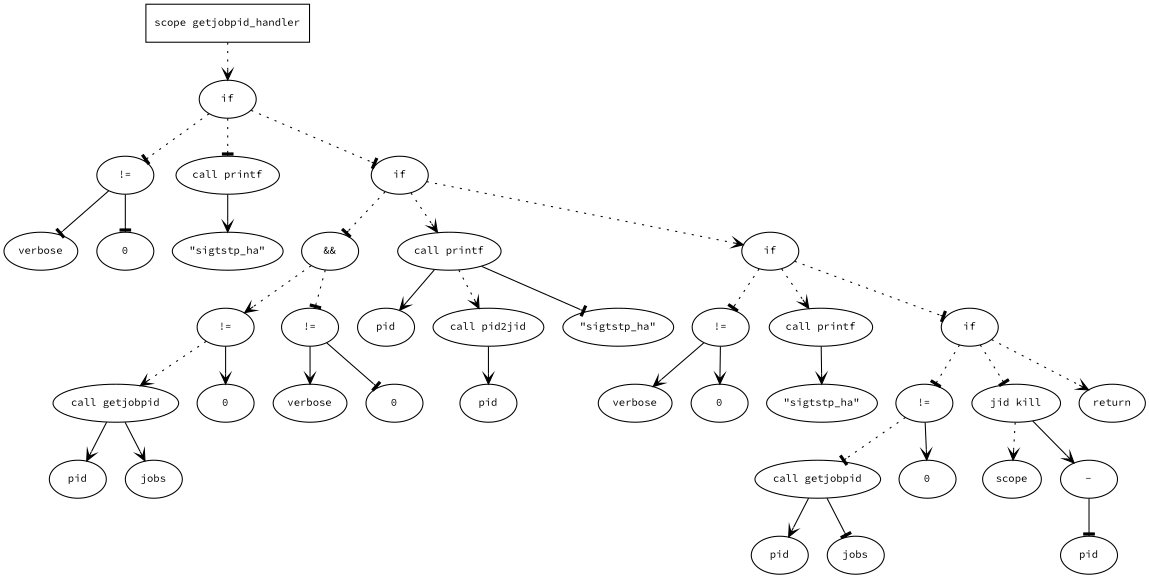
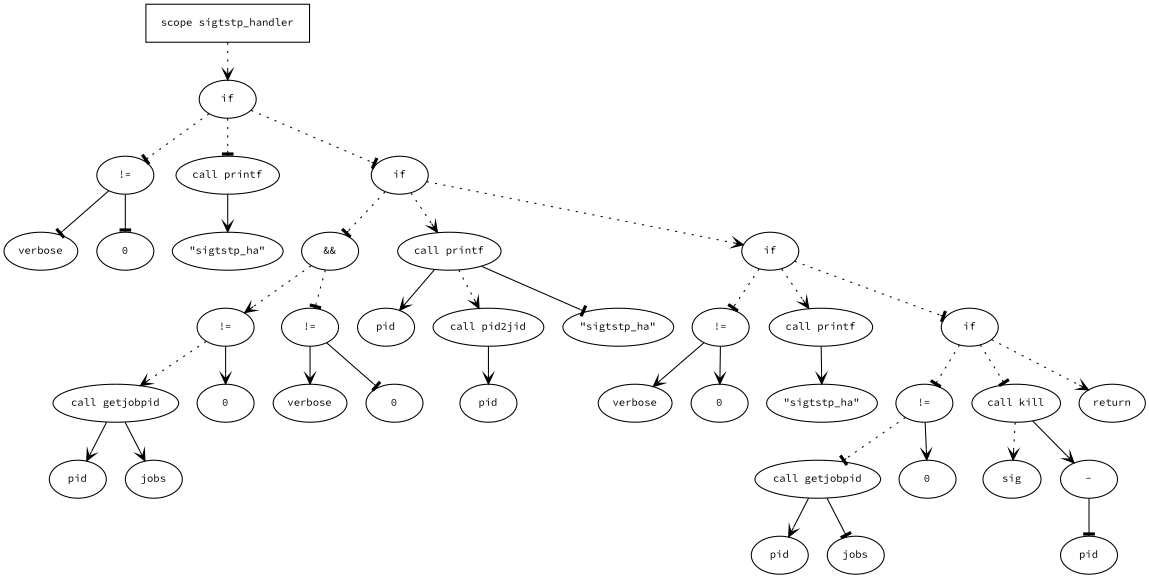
(228, 23) -> (228, 23)
(1016, 403) -> (1016, 403)
(1012, 479) -> (1012, 479)
